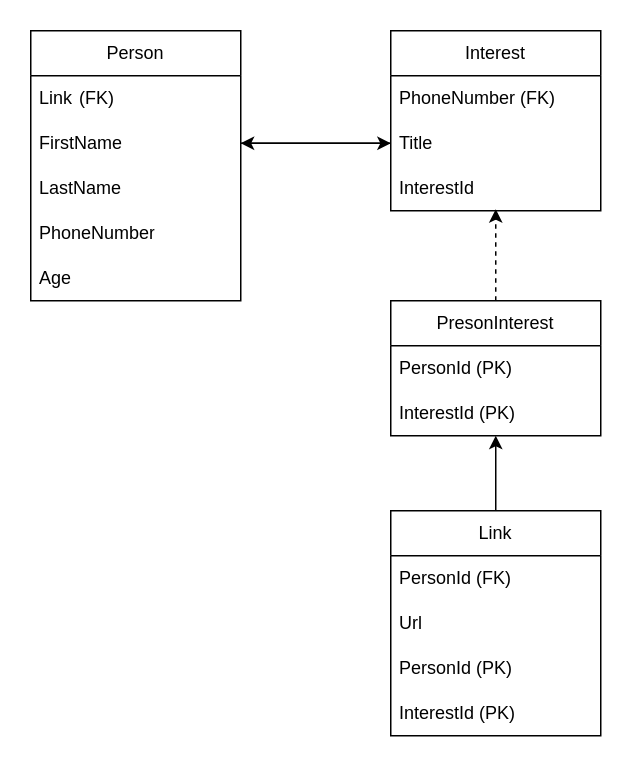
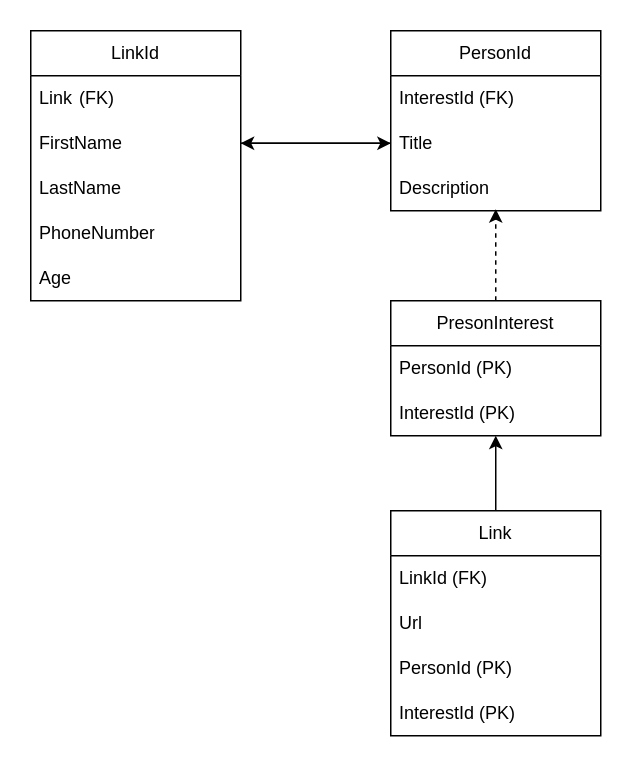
(136, 53) -> (136, 53)
(496, 53) -> (496, 53)
(478, 98) -> (473, 98)
(450, 188) -> (451, 188)
(463, 578) -> (451, 578)
